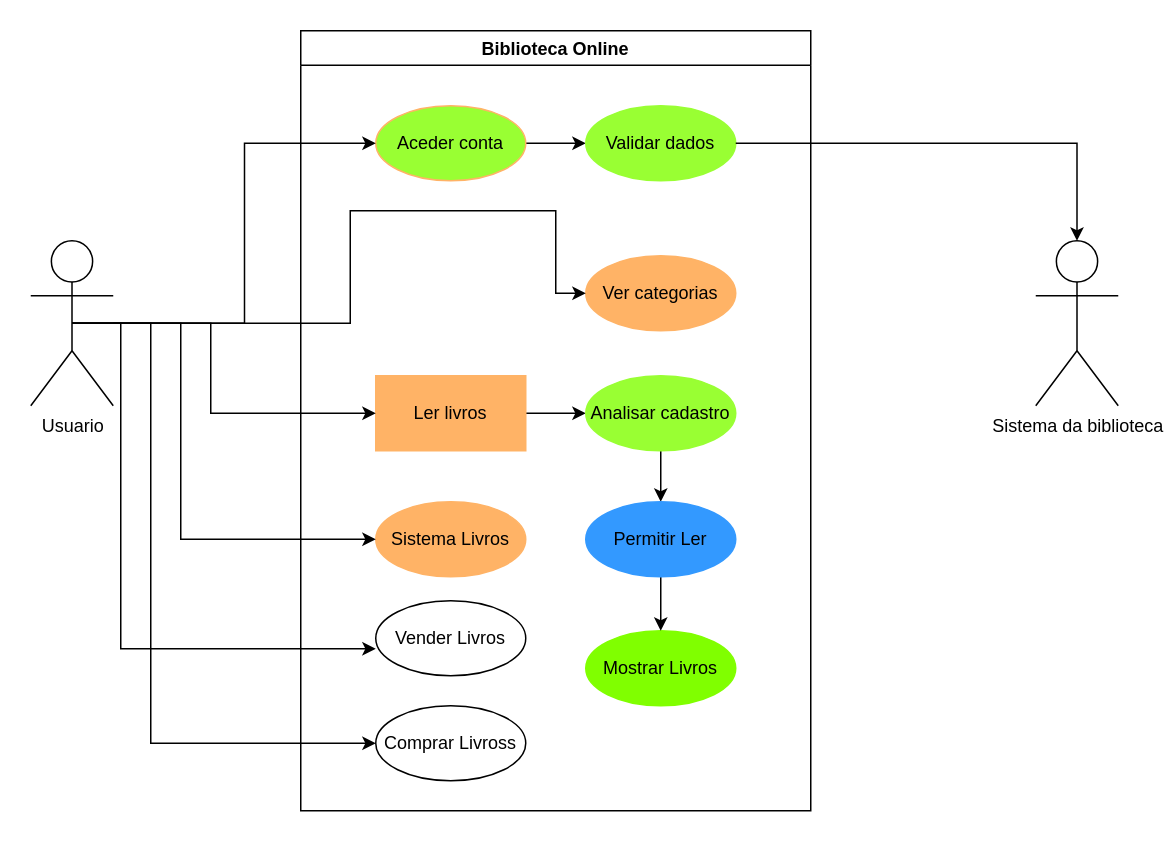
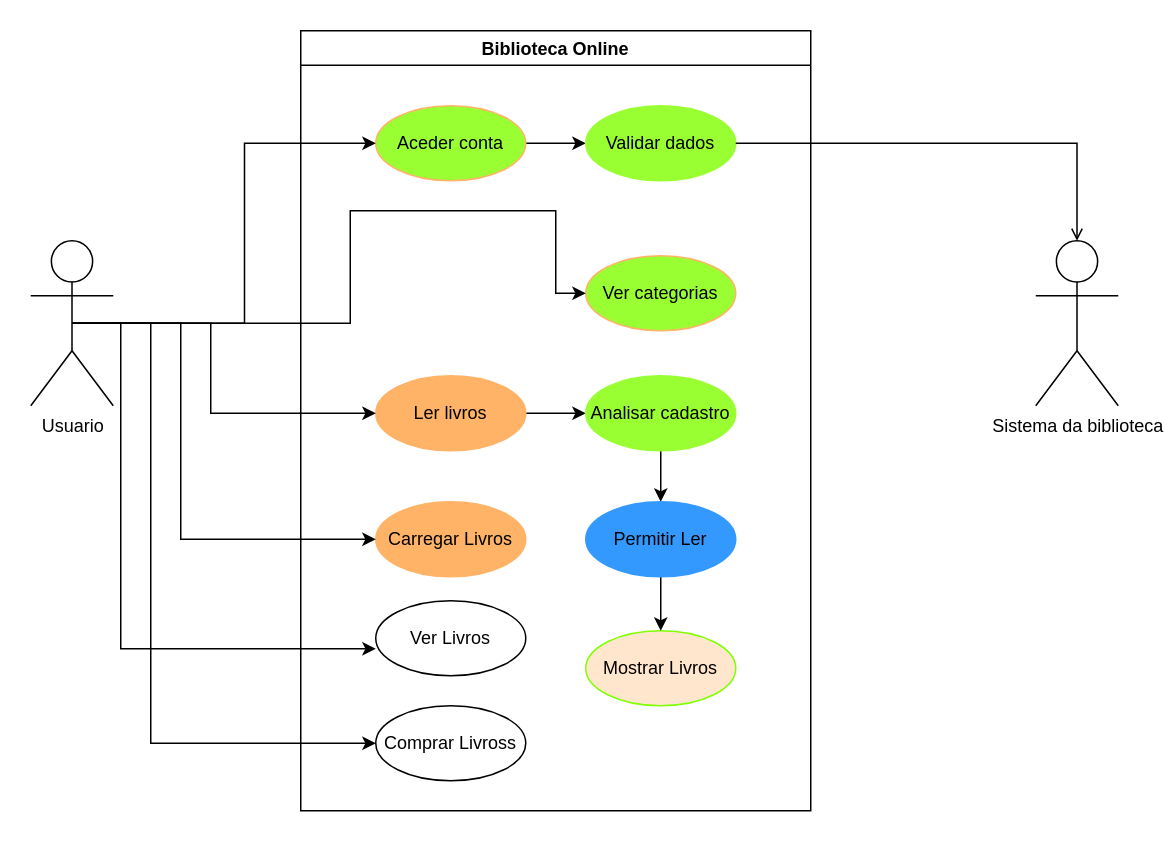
(1077, 229) -> (1077, 231)
(661, 293) -> (661, 293)
(451, 413) -> (451, 413)
(451, 539) -> (451, 539)
(451, 638) -> (451, 638)
(661, 668) -> (661, 668)
